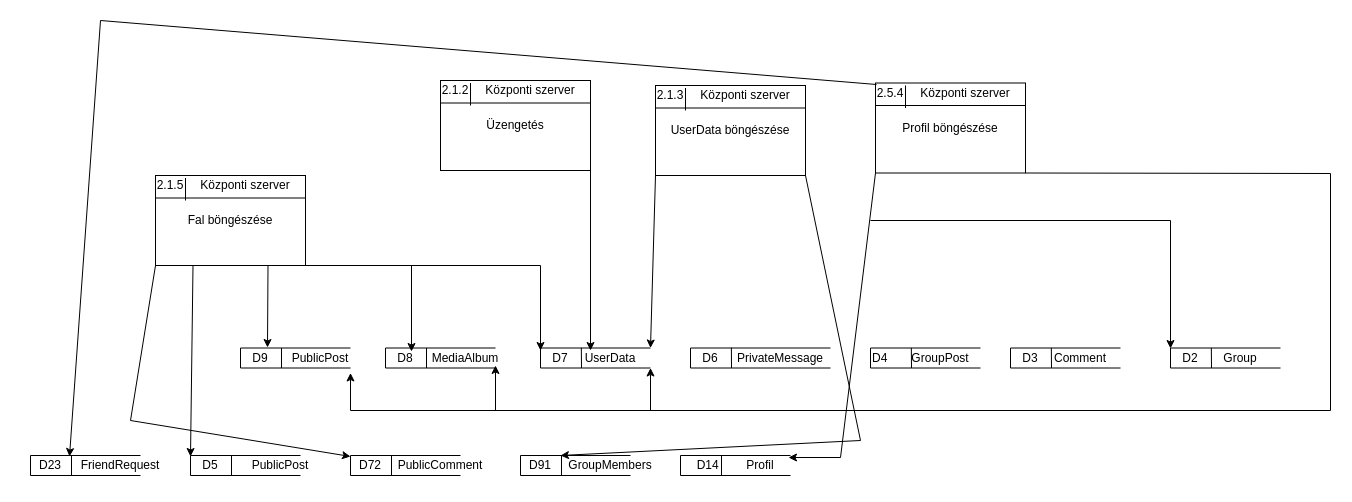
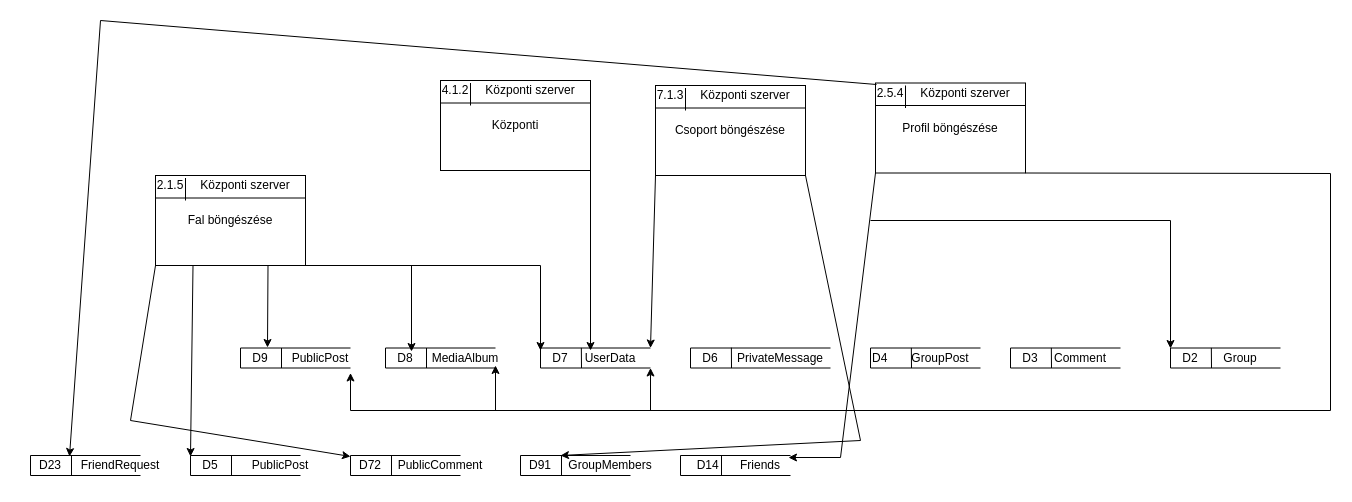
(456, 91) -> (456, 91)
(671, 96) -> (671, 96)
(516, 126) -> (516, 126)
(731, 131) -> (731, 131)
(761, 466) -> (761, 466)
